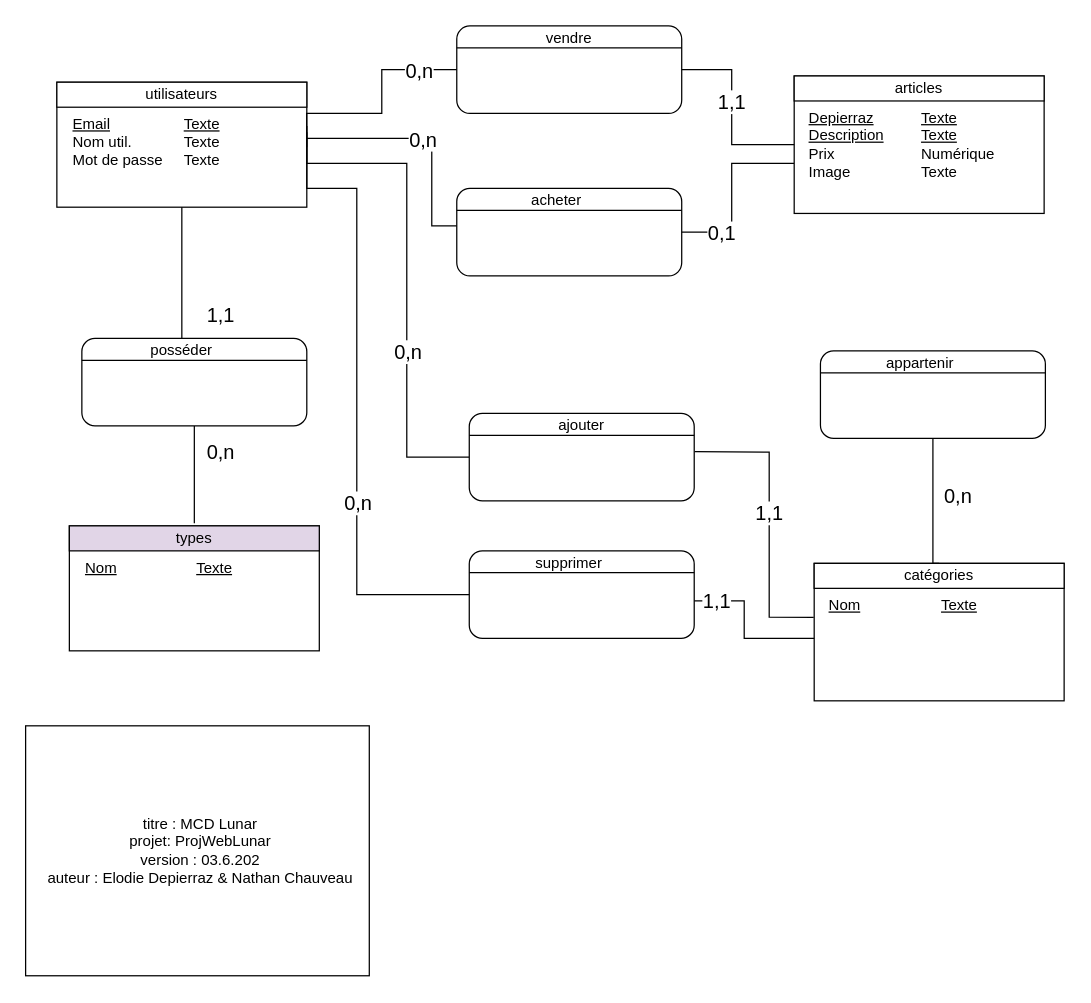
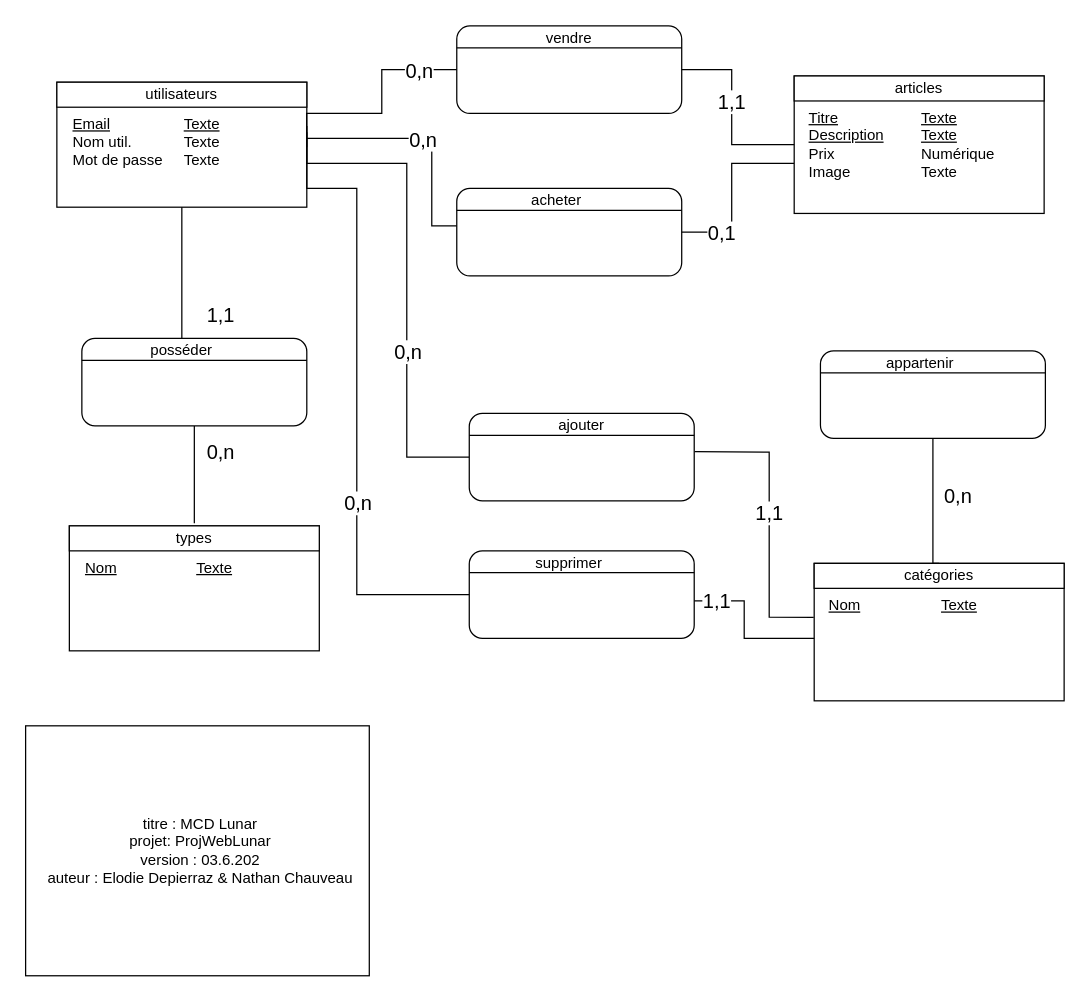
(852, 145) -> (852, 145)
(194, 538) -> (194, 538)
